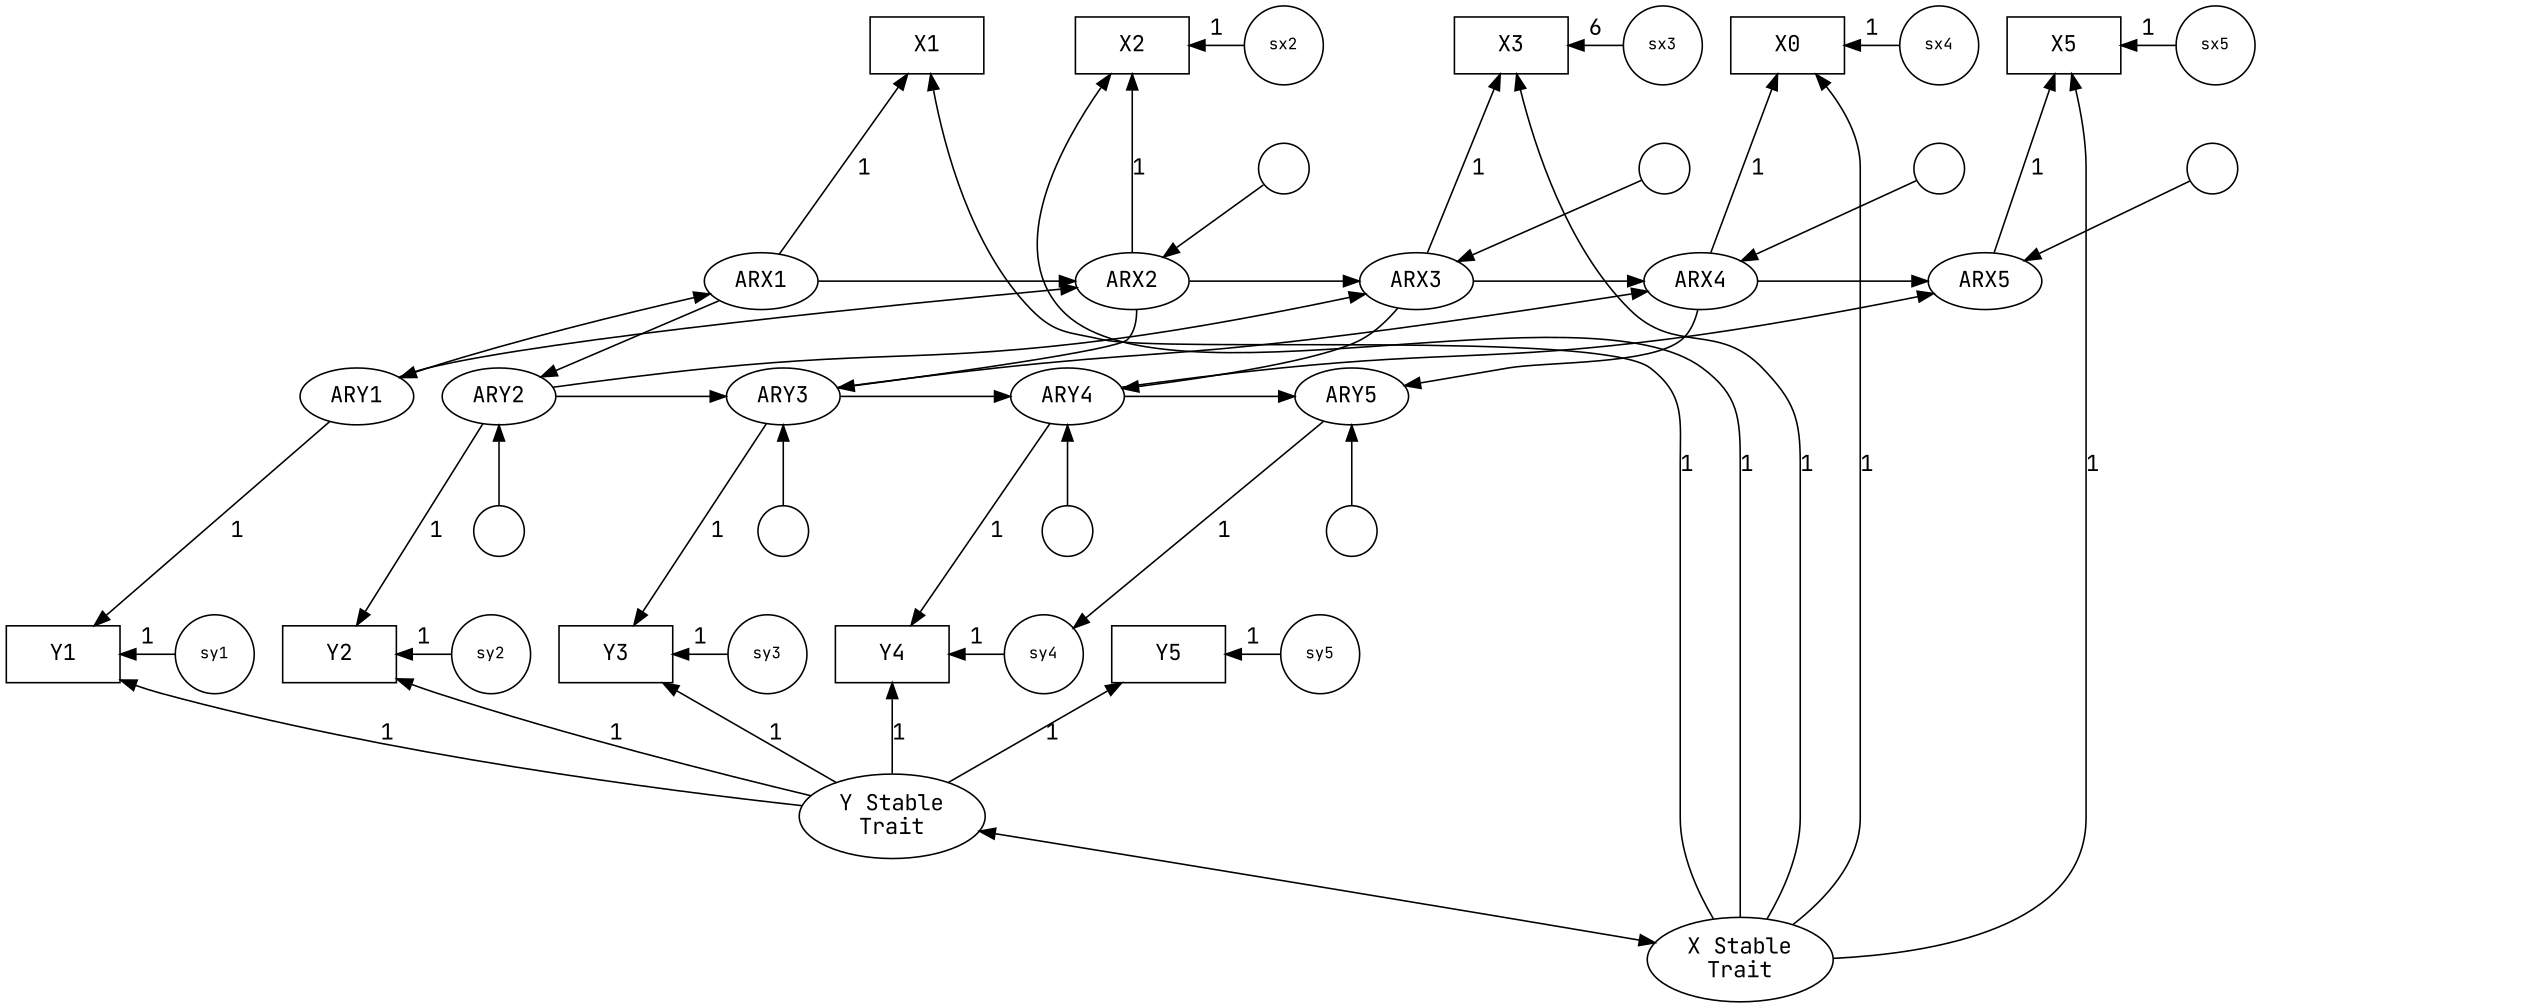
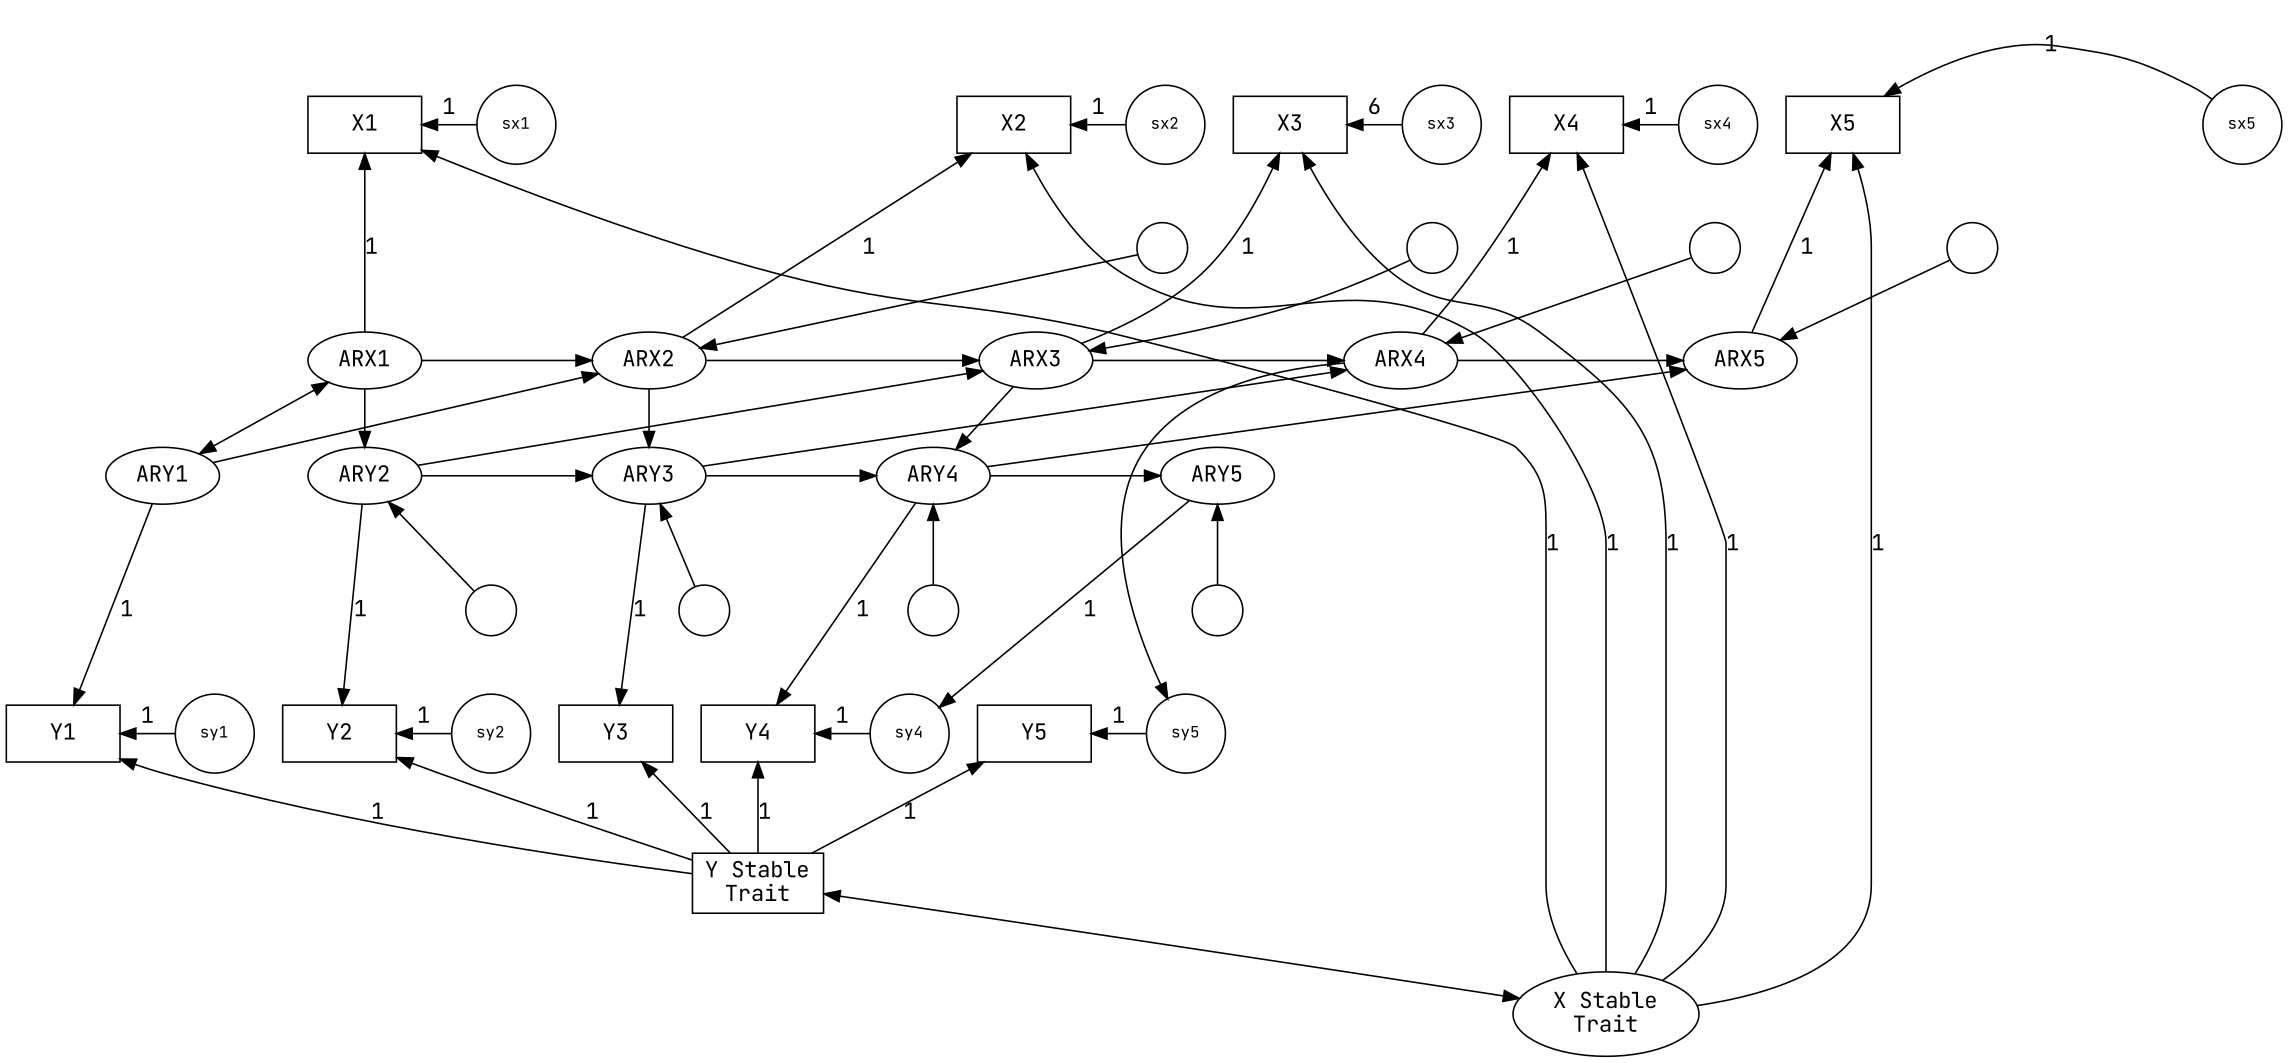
(1788, 45) -> (1567, 125)
none -> (516, 125)
(1570, 363) -> (1140, 459)
(767, 654) -> none
(892, 816) -> (758, 883)
